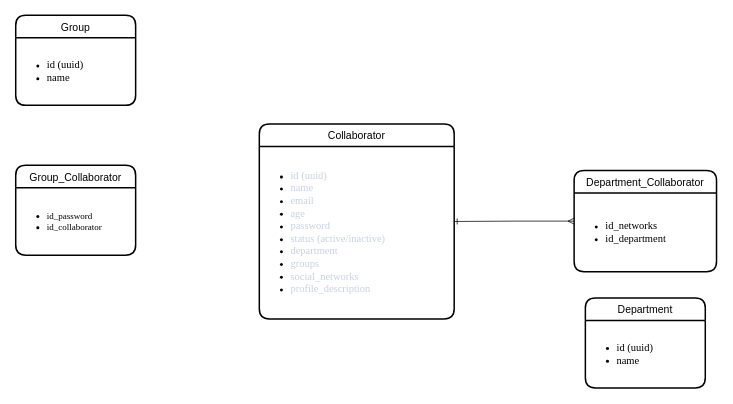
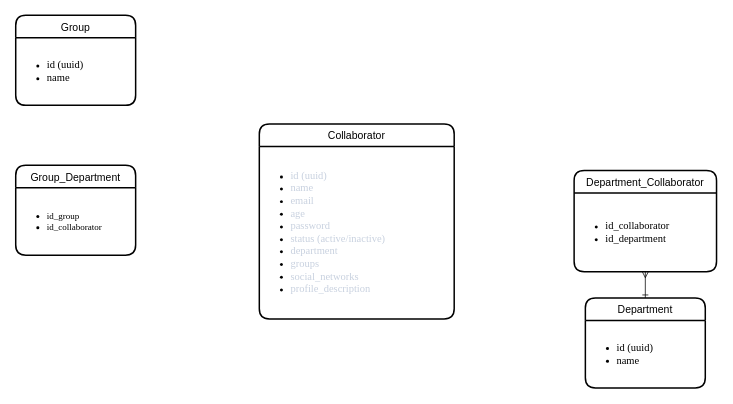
(75, 177) -> (75, 177)
(514, 221) -> none
(51, 222) -> (51, 222)
(607, 233) -> (610, 233)
none -> (645, 285)
